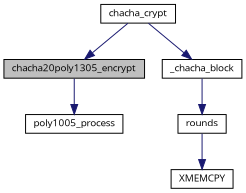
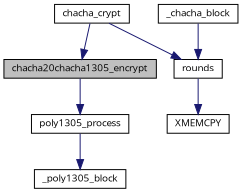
(166, 38) -> (141, 39)
(74, 69) -> (80, 69)
(74, 124) -> (80, 124)
none -> (80, 179)
